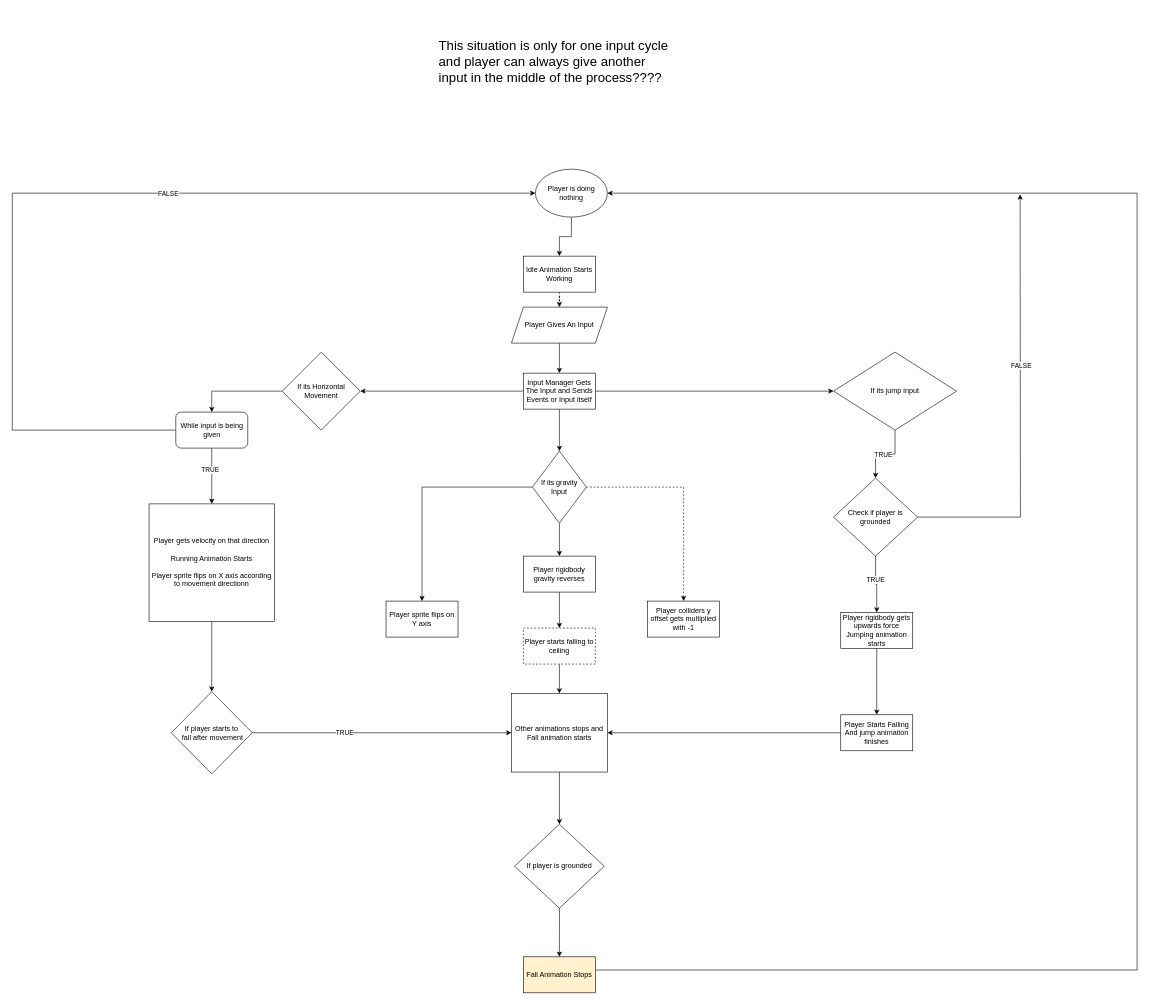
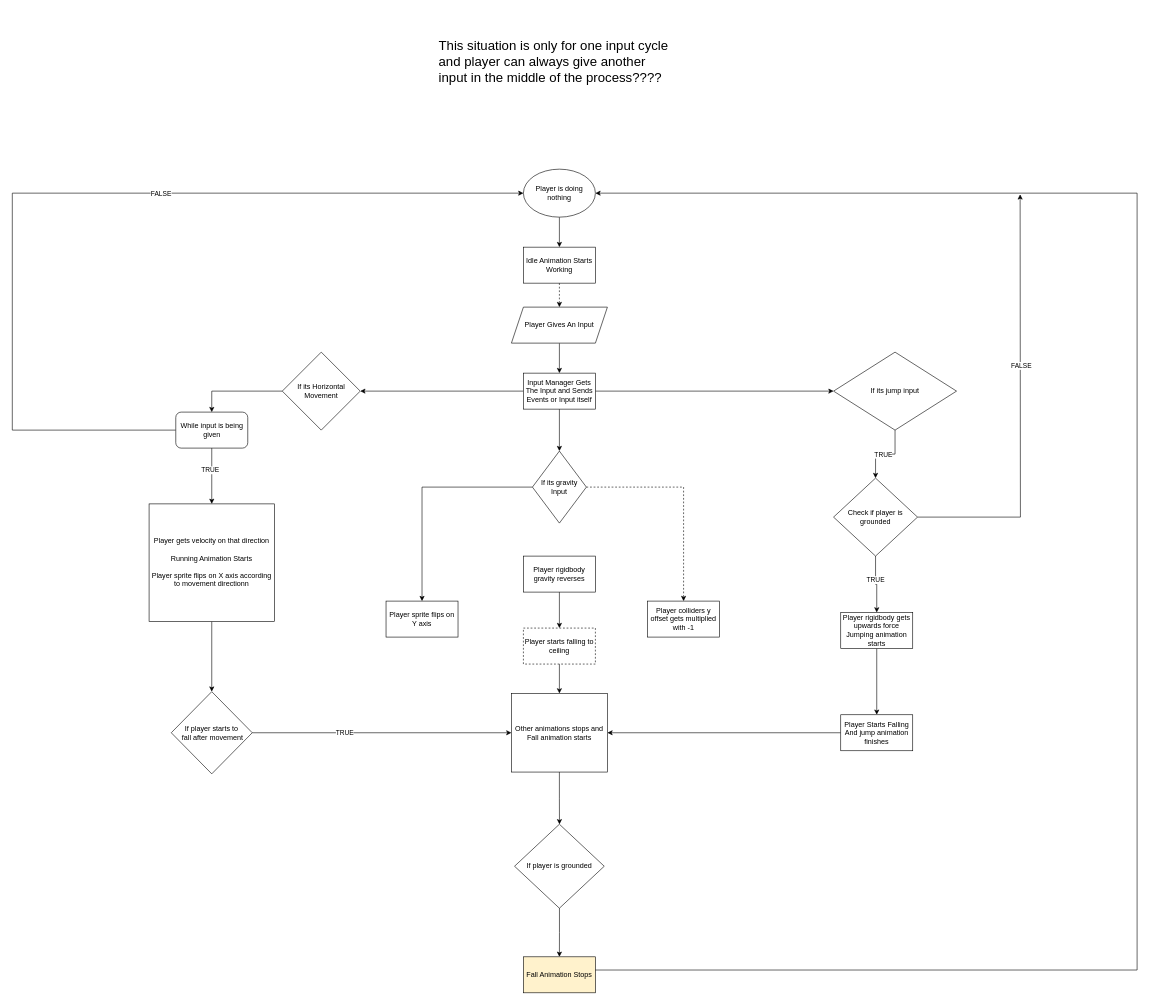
(572, 193) -> (560, 193)
(560, 274) -> (560, 265)
(560, 537) -> none
